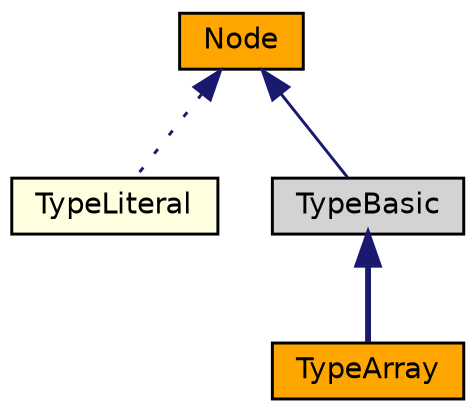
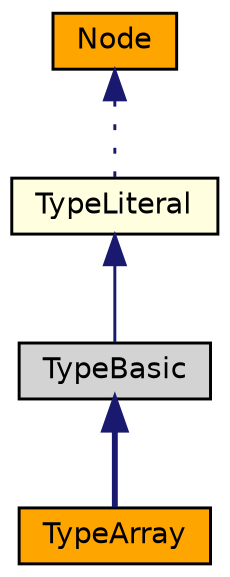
(314, 136) -> (115, 304)
